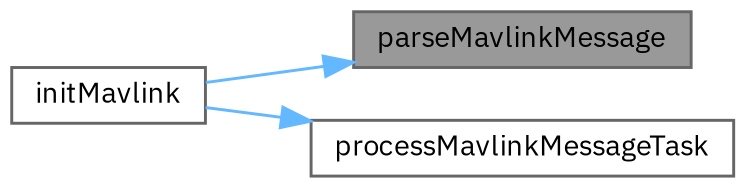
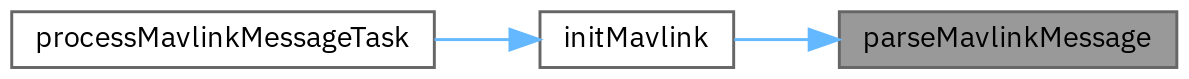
(244, 112) -> (472, 40)
